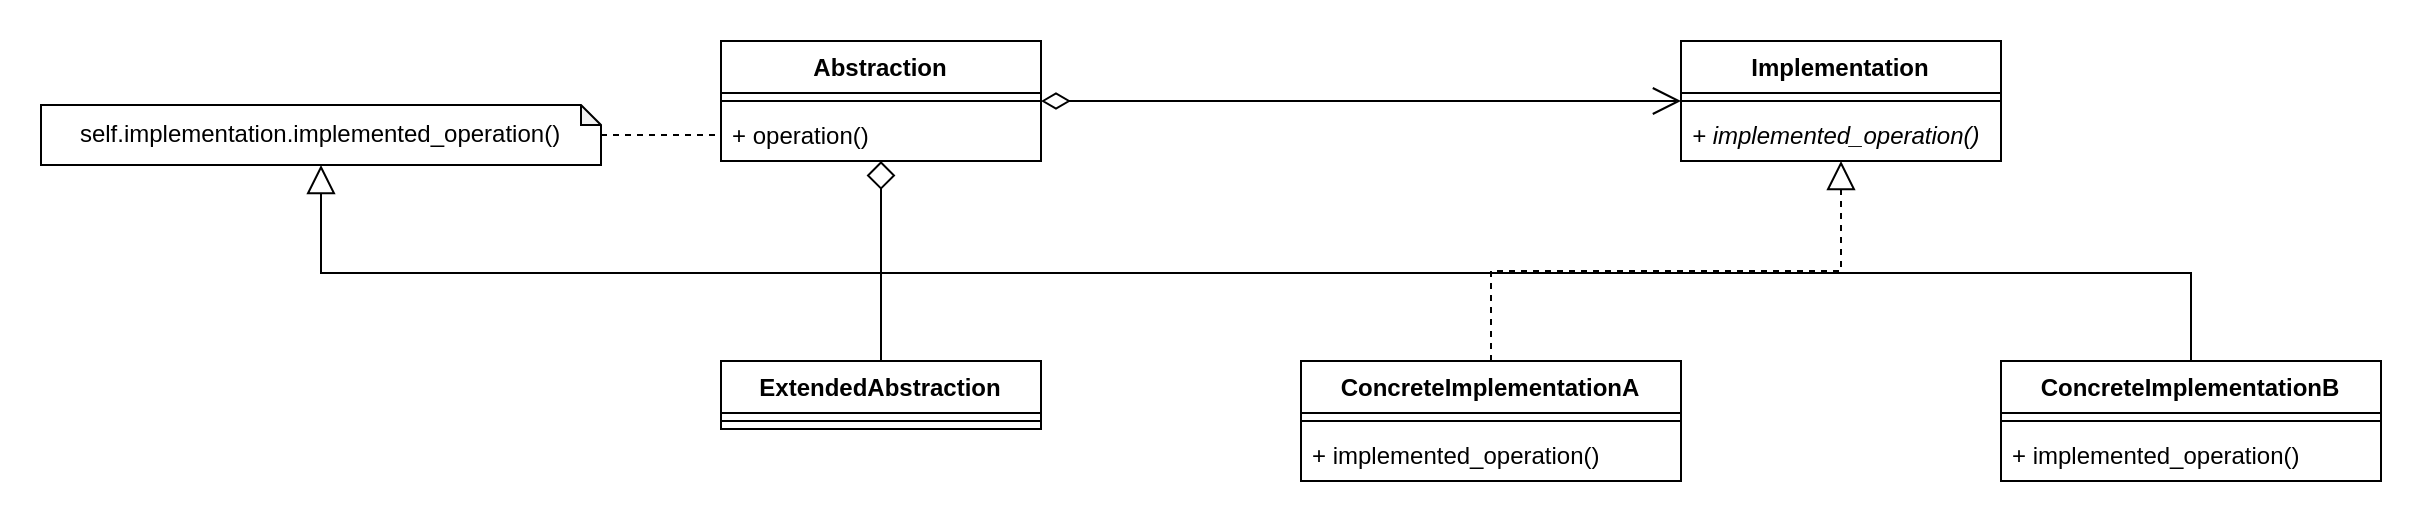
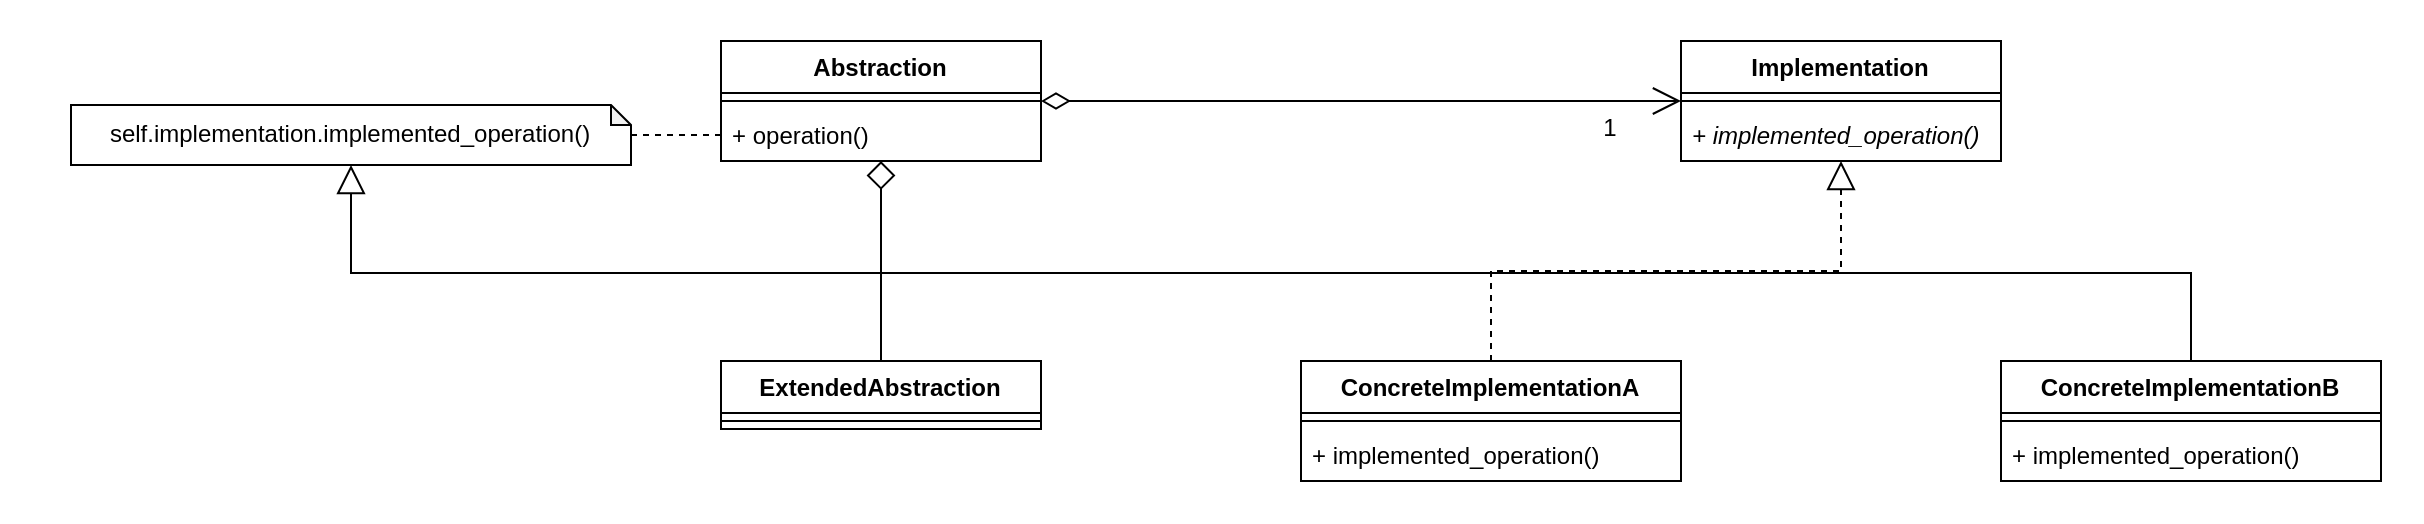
none -> (1611, 129)
(321, 135) -> (351, 135)
